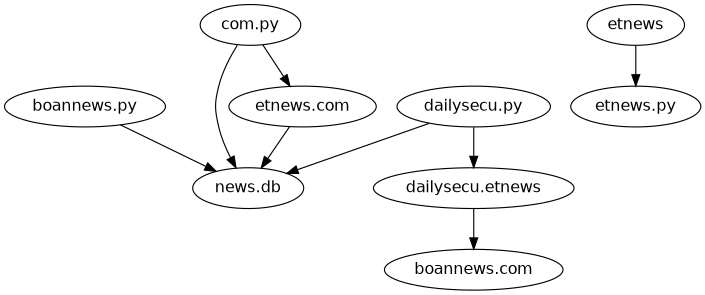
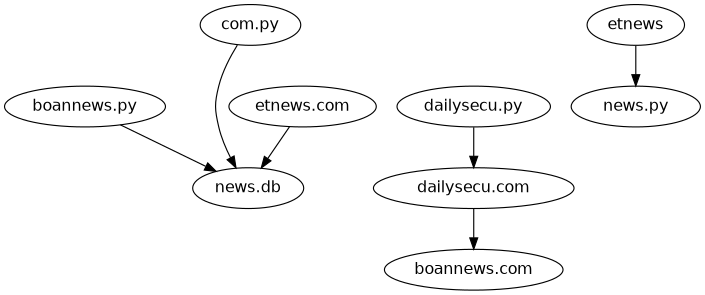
(273, 61) -> none
(636, 107) -> (636, 107)
(363, 146) -> none
(474, 188) -> (474, 188)
